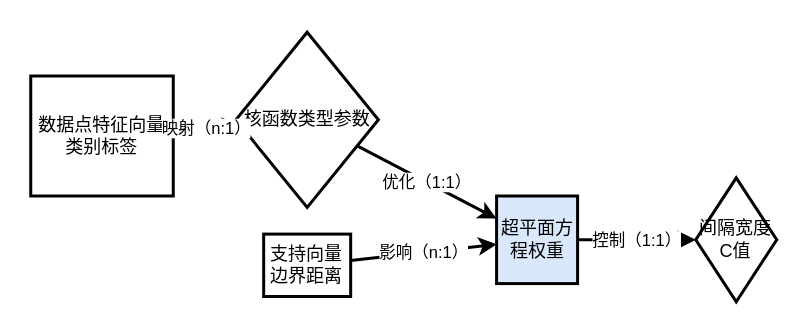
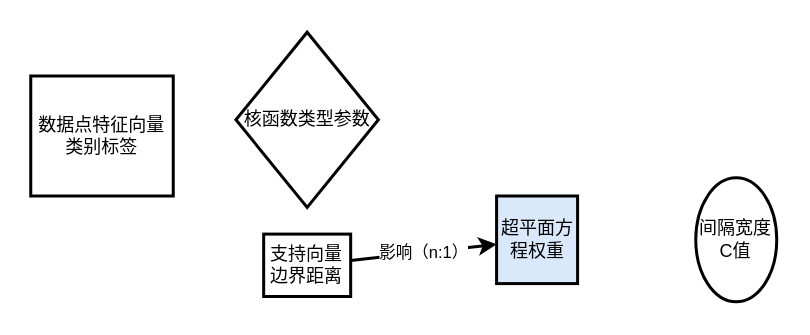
(216, 127) -> none
(455, 197) -> none
(601, 240) -> none
(736, 240) -> (736, 240)
